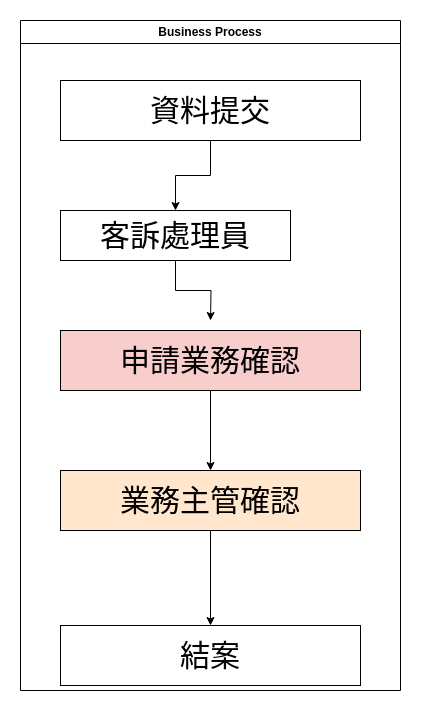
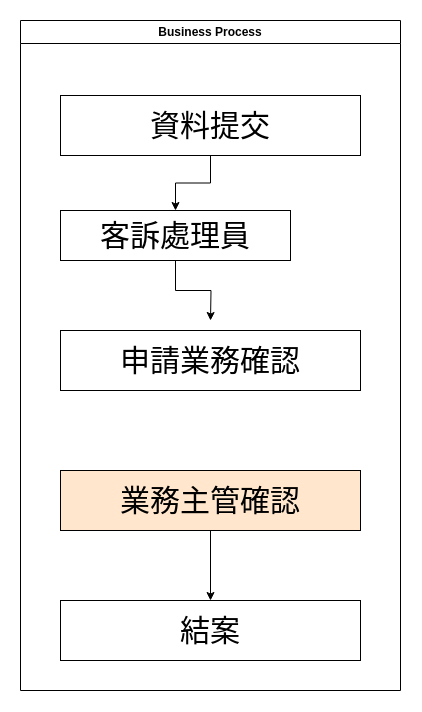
(211, 111) -> (211, 126)
(211, 361) -> (211, 361)
(211, 427) -> none
(211, 656) -> (211, 631)
